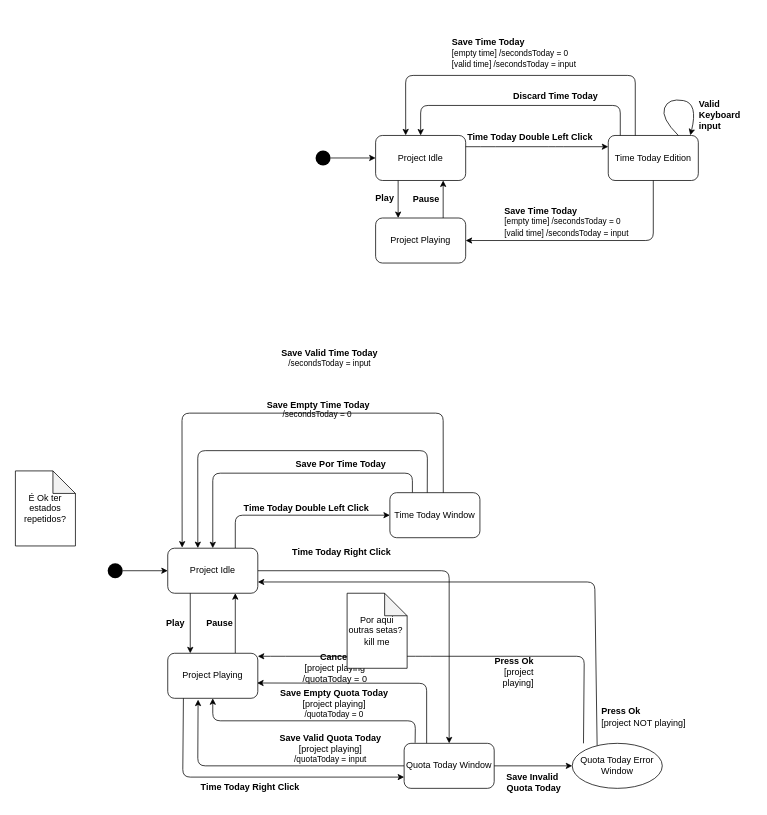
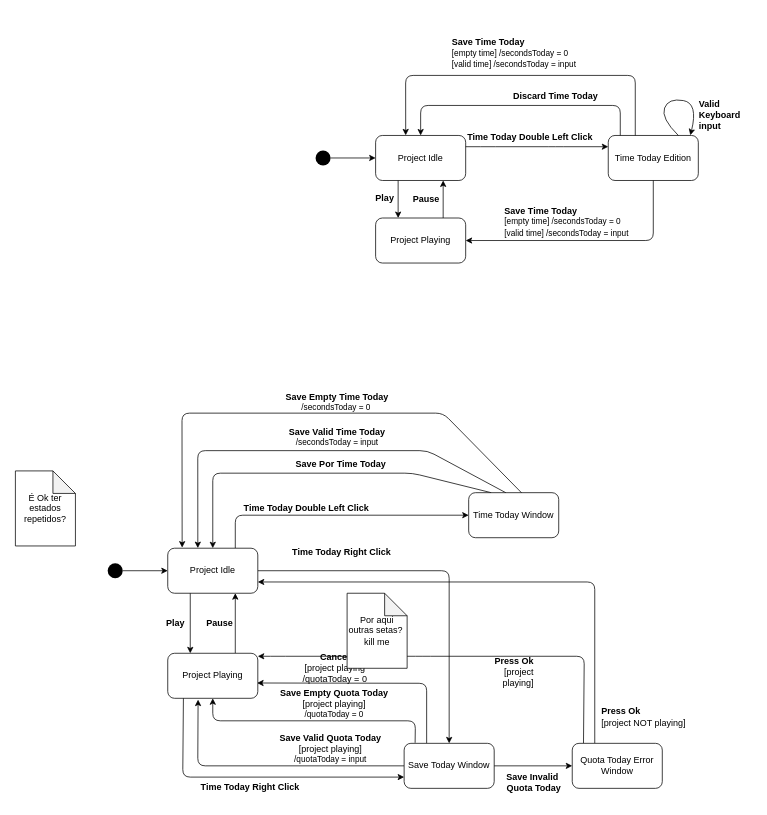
(330, 358) -> (337, 437)
(318, 409) -> (337, 402)
(435, 515) -> (513, 515)
(449, 765) -> (449, 765)
(617, 765) -> (617, 765)
